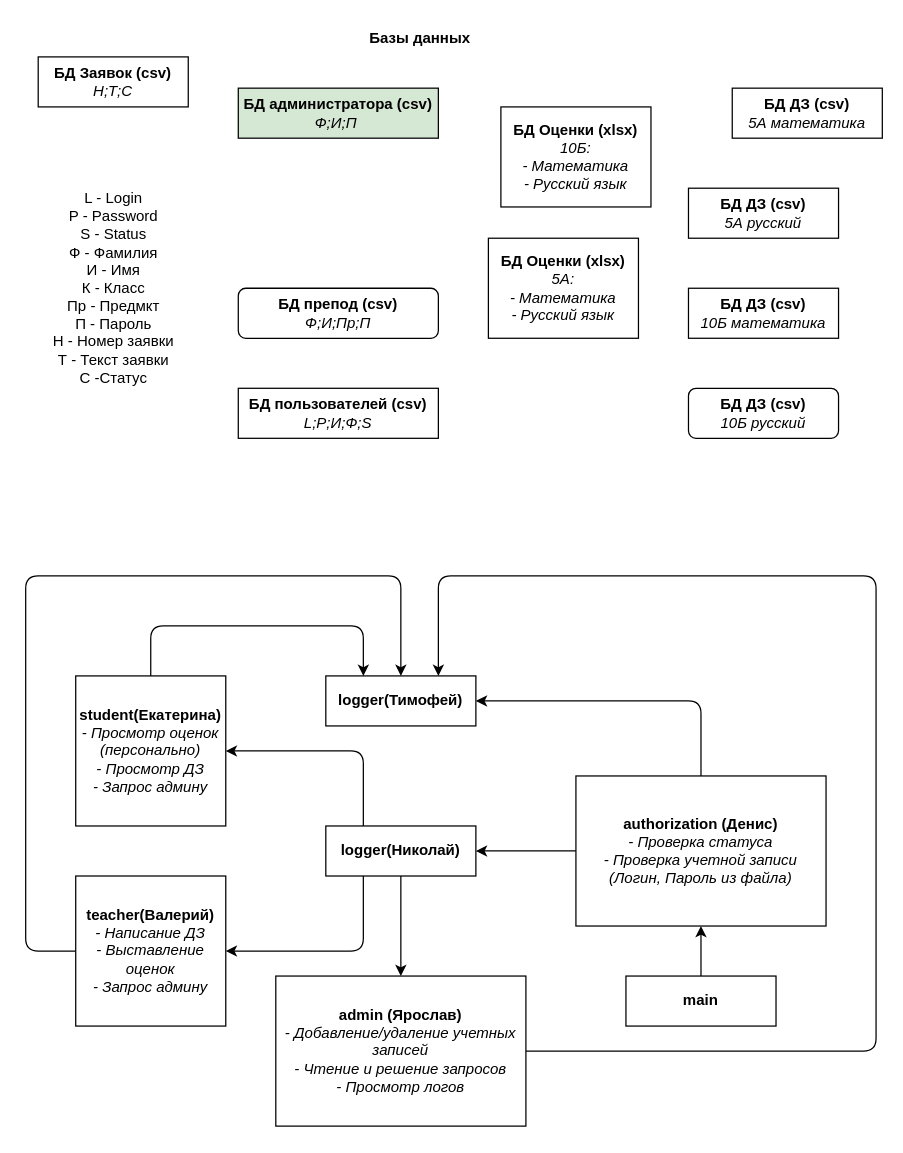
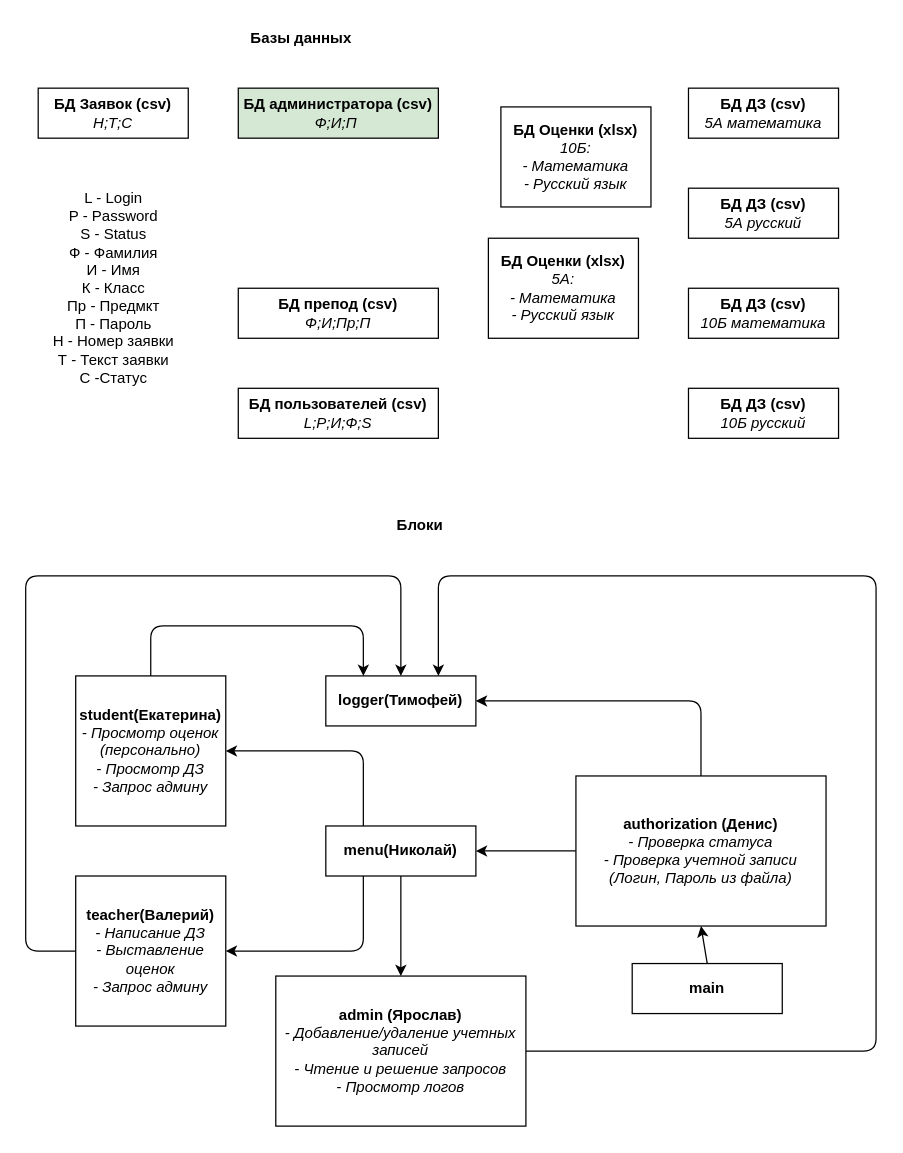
(419, 38) -> (301, 38)
(113, 82) -> (113, 113)
(807, 113) -> (763, 113)
(338, 313) -> (338, 313)
(763, 413) -> (763, 413)
none -> (419, 526)
(401, 851) -> (401, 851)
(701, 1001) -> (707, 988)
